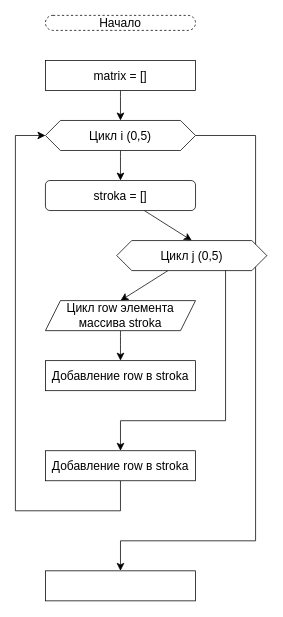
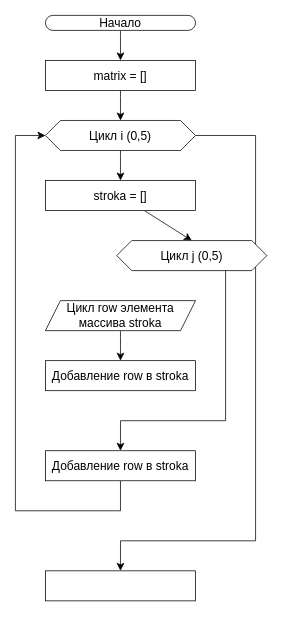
(120, 23) -> (120, 23)
none -> (120, 42)
(120, 195) -> (120, 195)
(146, 284) -> none
